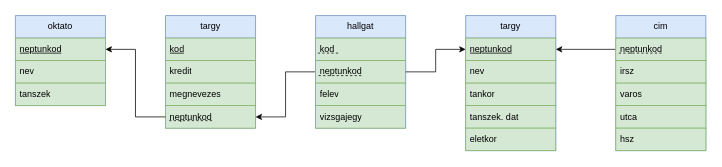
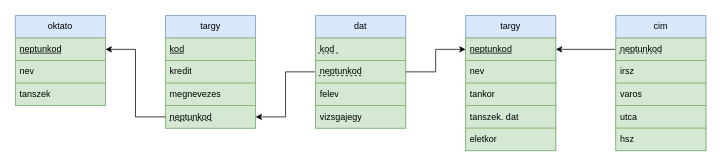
(360, 27) -> (360, 27)
